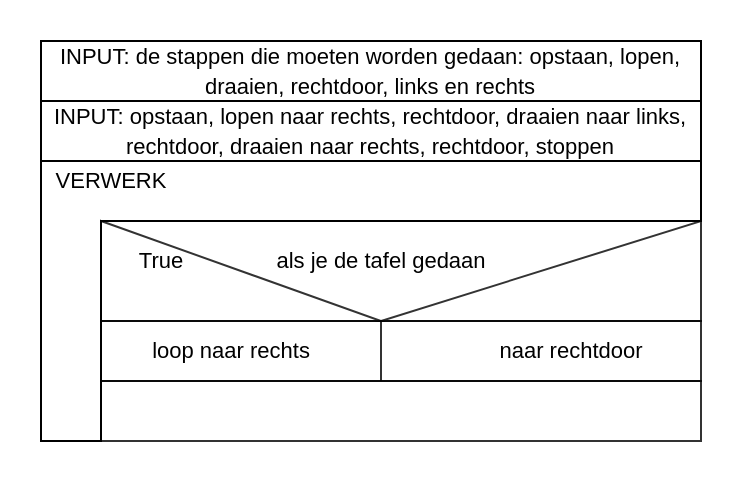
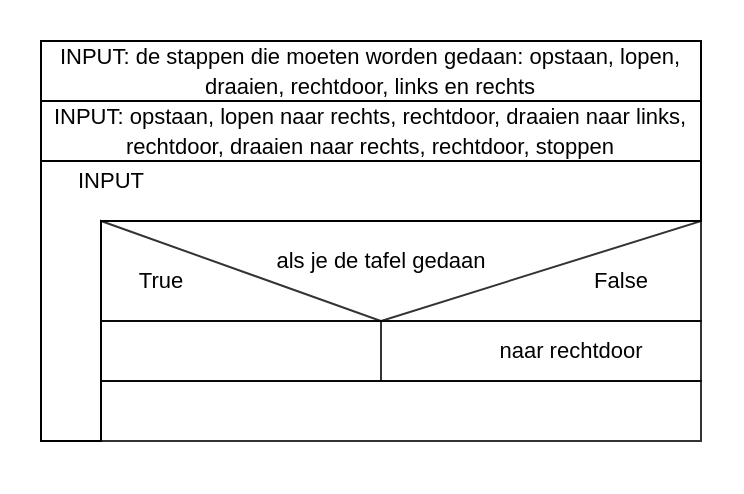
(112, 181) -> (112, 181)
(161, 261) -> (161, 281)
none -> (621, 281)
(231, 351) -> none
